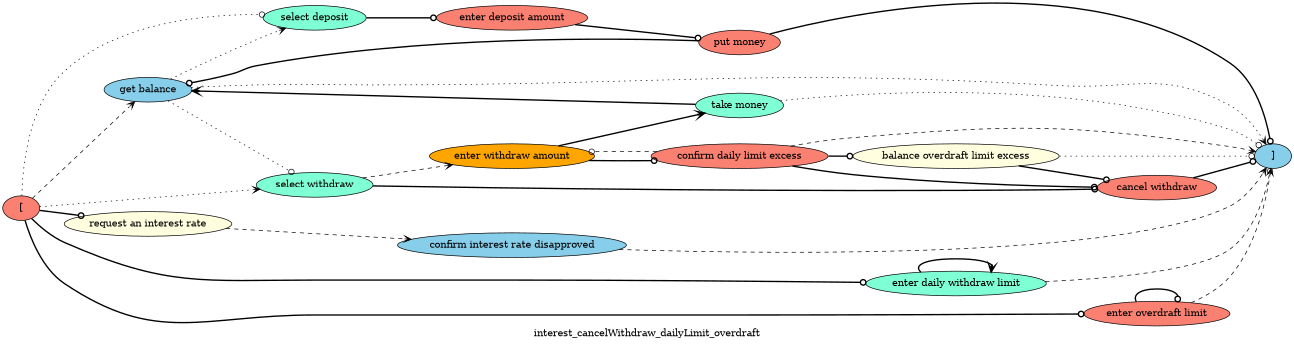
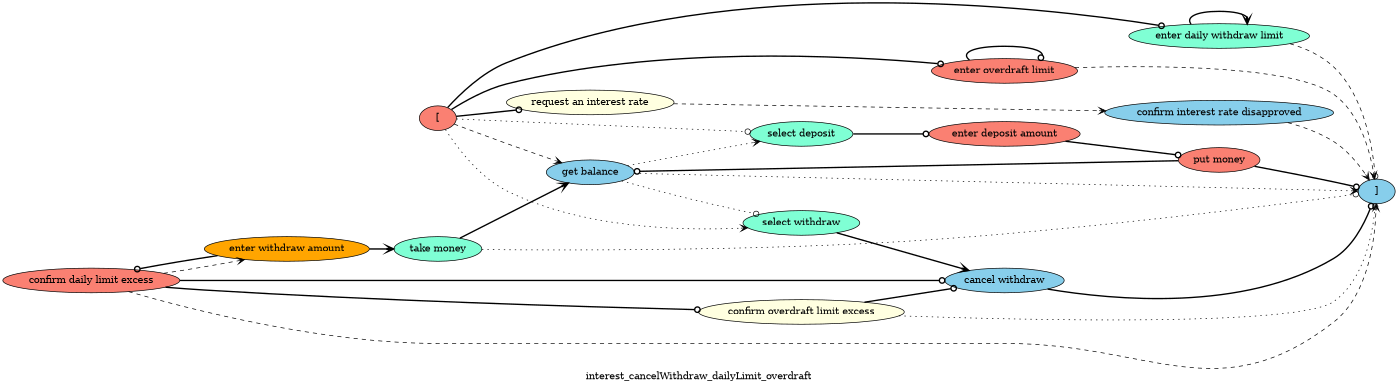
(626, 152) -> (201, 267)
(956, 156) -> (801, 312)
(404, 172) -> none
(1157, 188) -> (1004, 280)
(732, 190) -> (899, 251)
